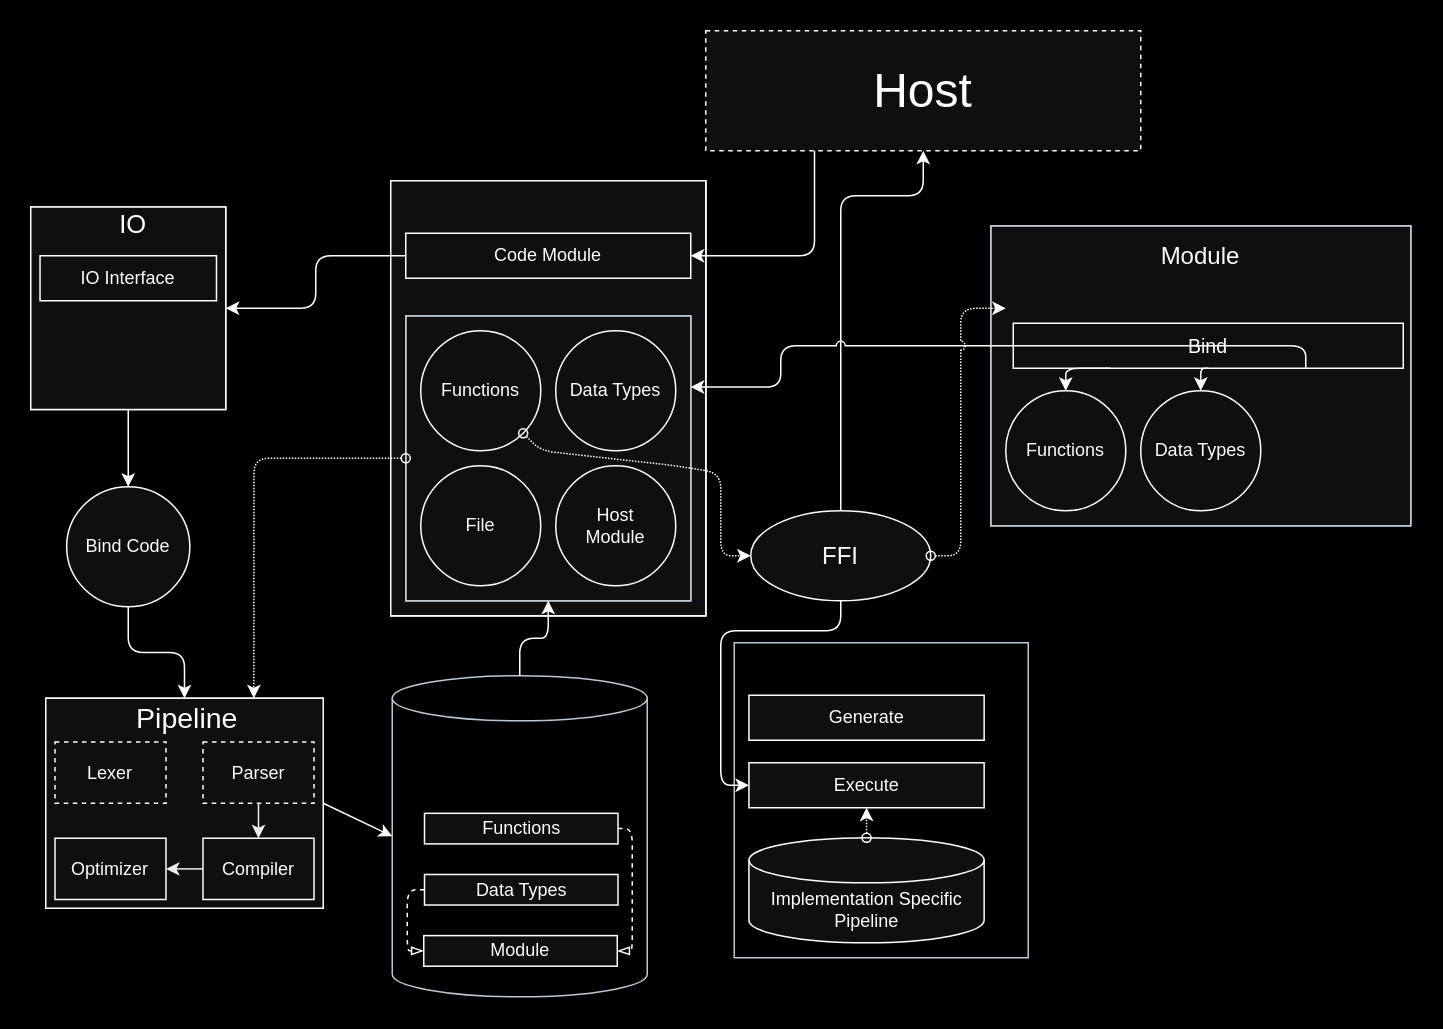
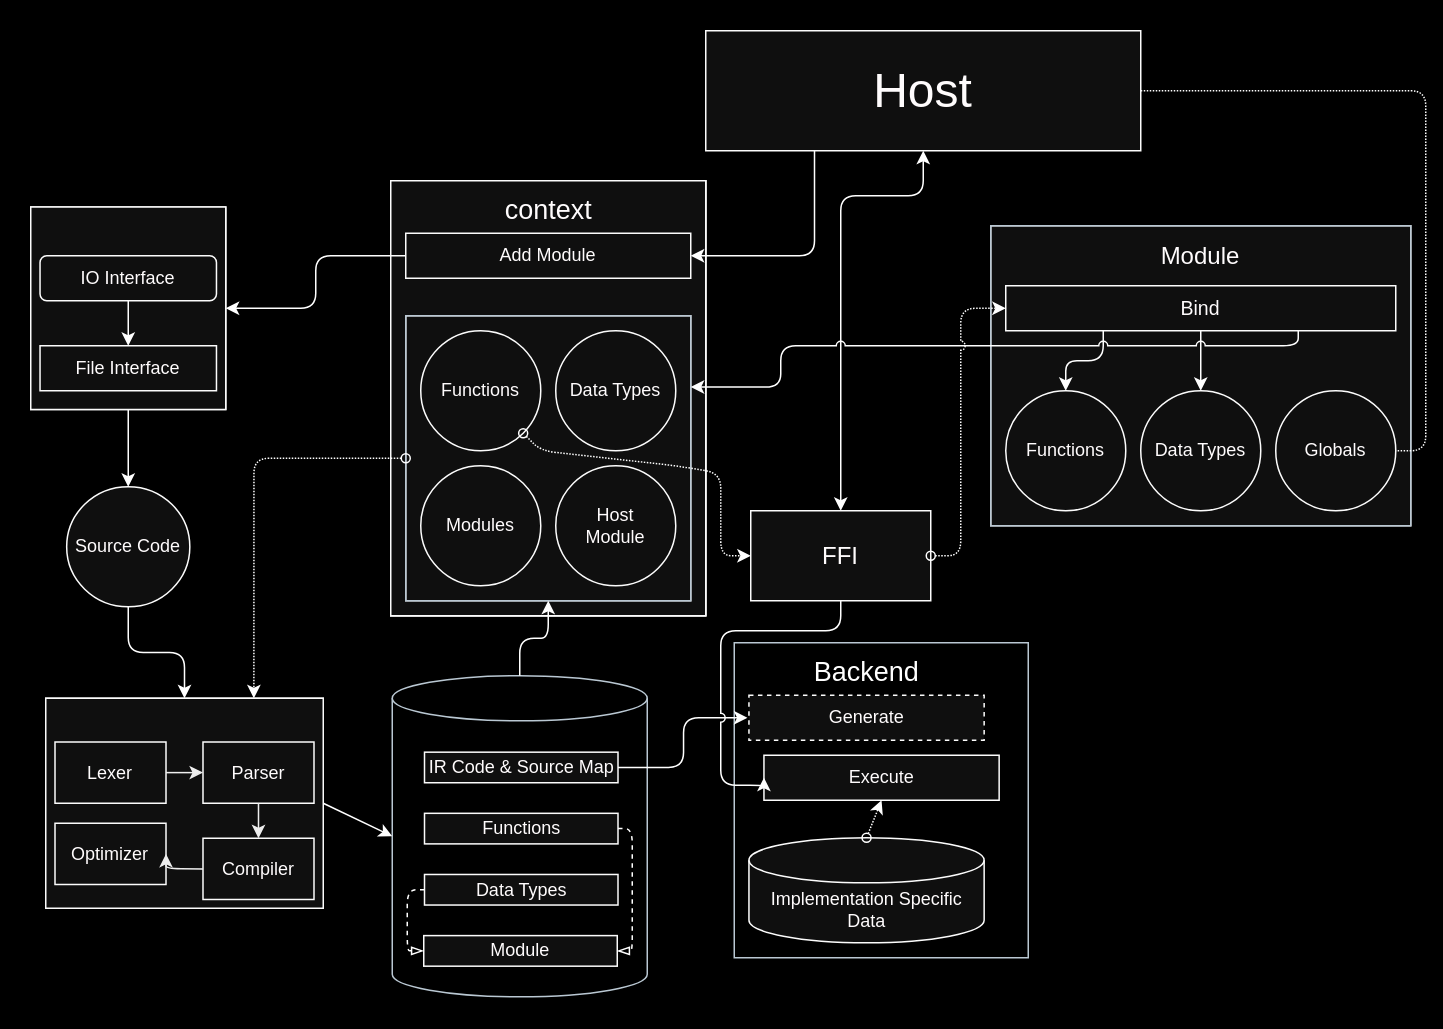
(923, 91) -> (923, 91)
none -> (1426, 143)
none -> (548, 211)
(133, 226) -> none
(548, 256) -> (548, 256)
(128, 278) -> (128, 278)
none -> (128, 318)
(1208, 346) -> (1201, 308)
none -> (128, 368)
none -> (1336, 451)
(841, 503) -> (841, 499)
(481, 526) -> (481, 526)
(128, 547) -> (128, 547)
(841, 556) -> (841, 556)
none -> (867, 673)
(867, 718) -> (867, 718)
(187, 719) -> none
none -> (682, 760)
none -> (521, 767)
(111, 773) -> (111, 773)
none -> (179, 773)
(258, 773) -> (258, 773)
(867, 785) -> (882, 778)
(111, 869) -> (111, 854)
(867, 910) -> (867, 910)
